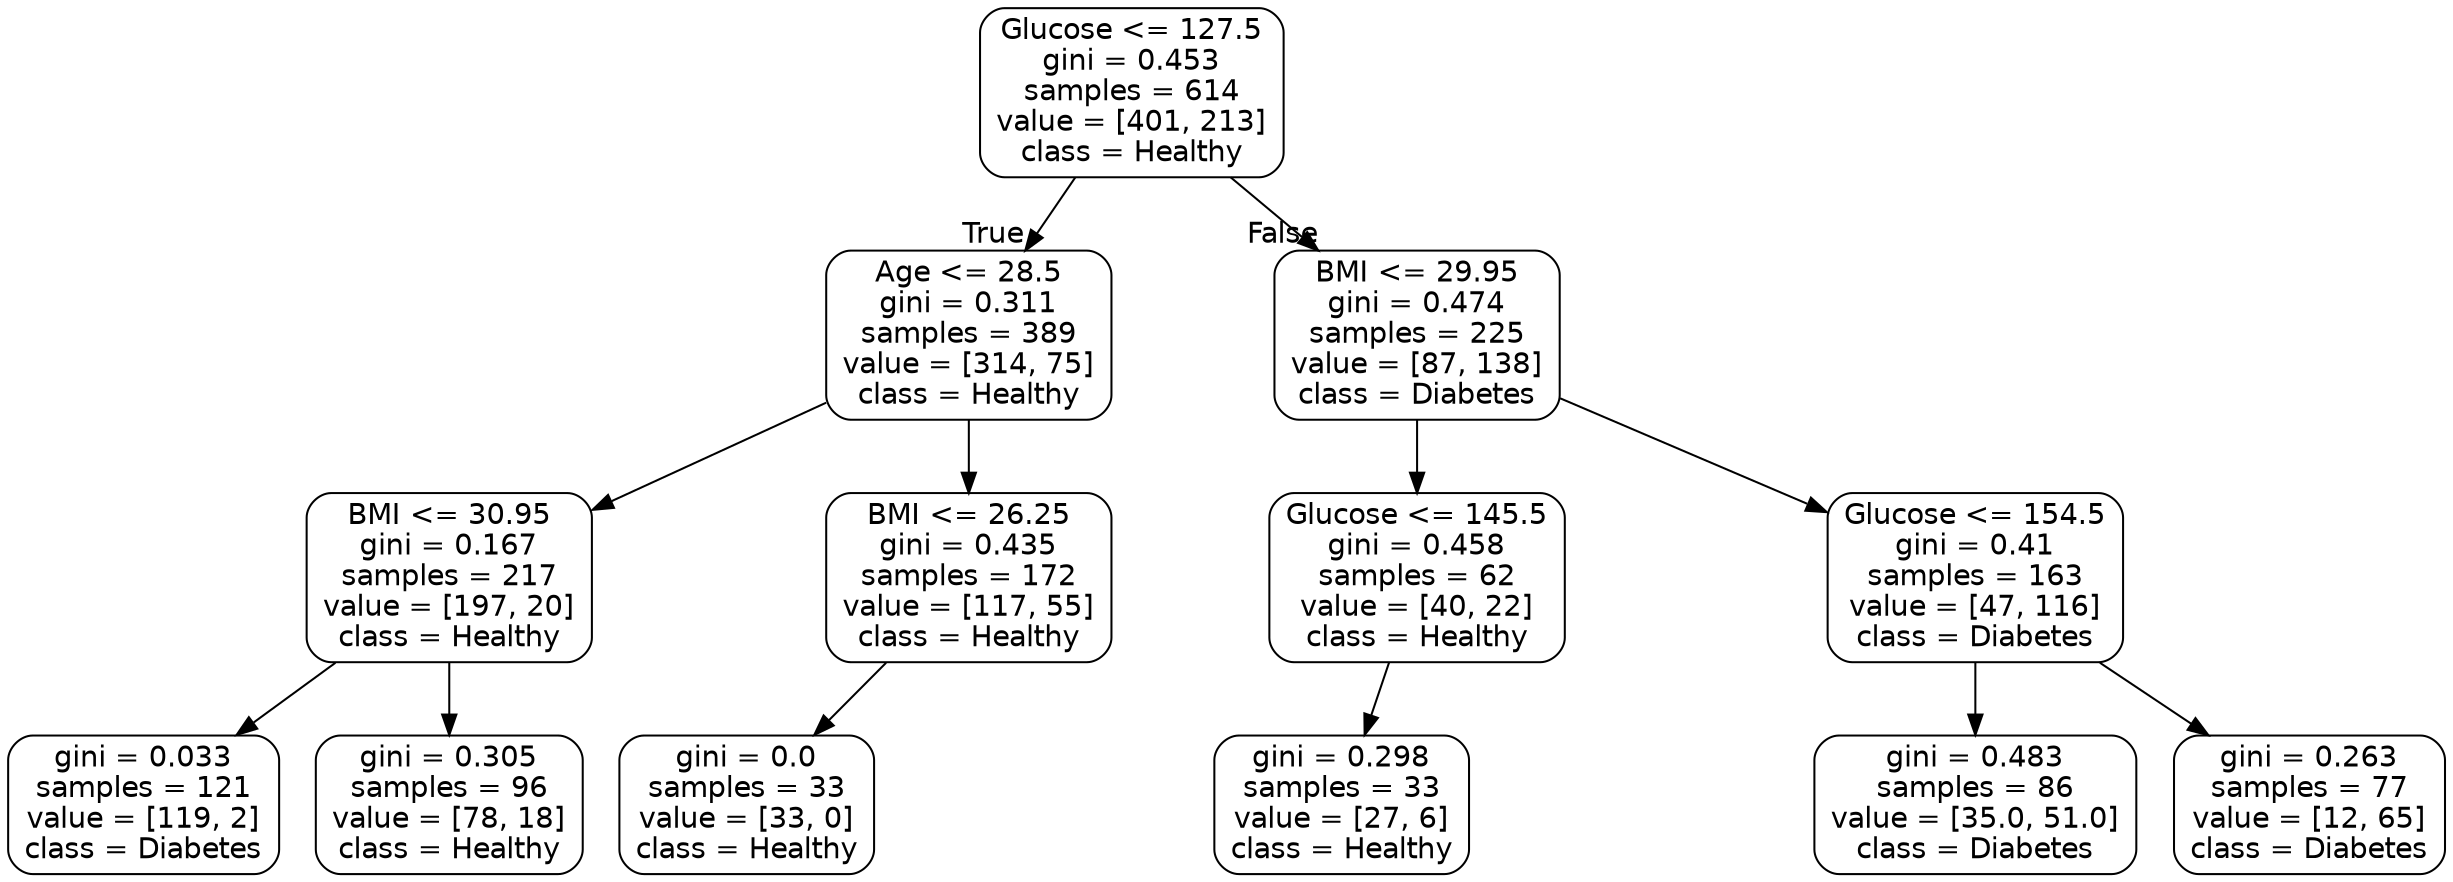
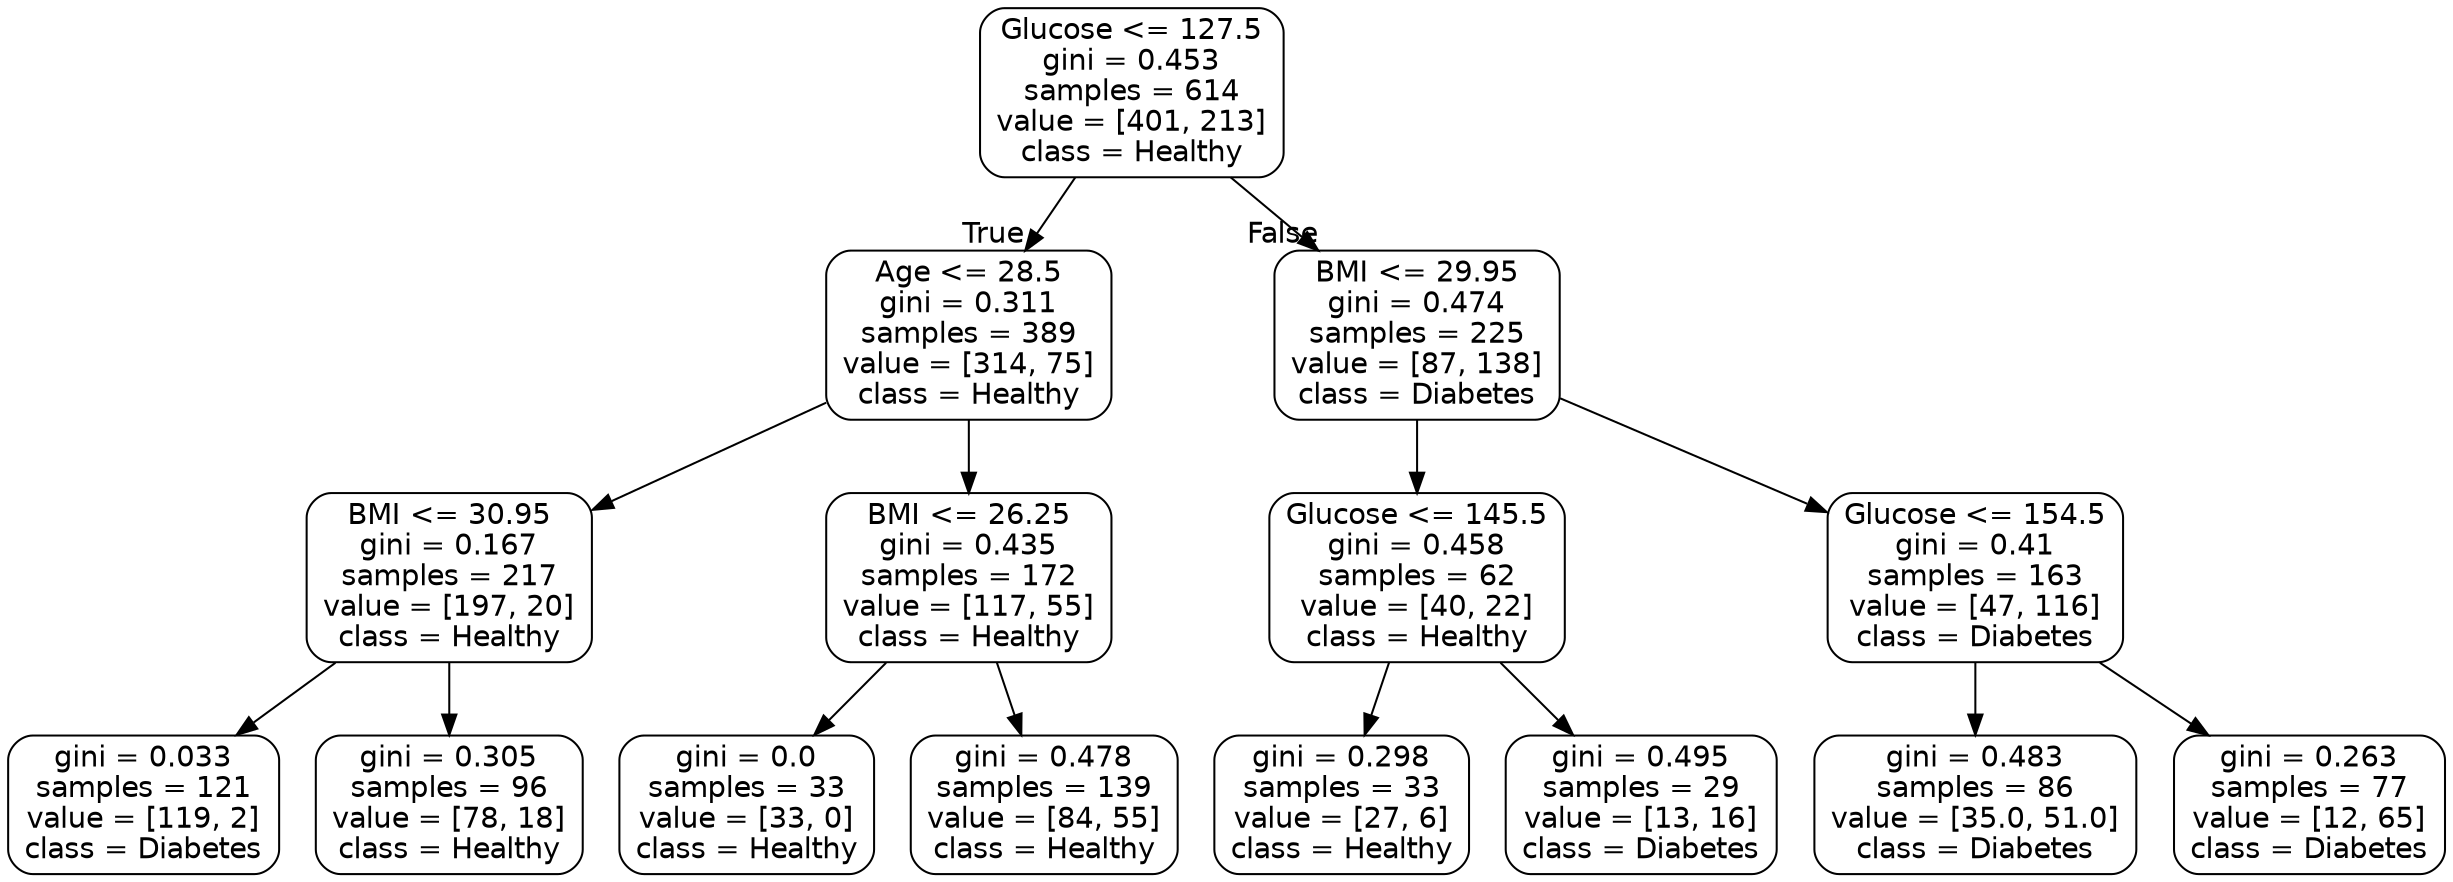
none -> (1044, 805)
none -> (1641, 805)
